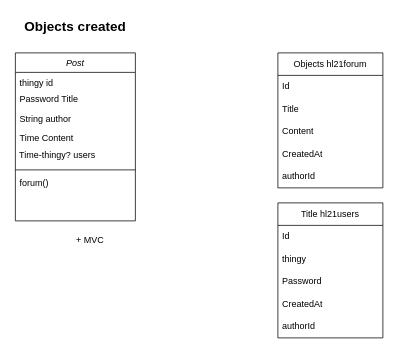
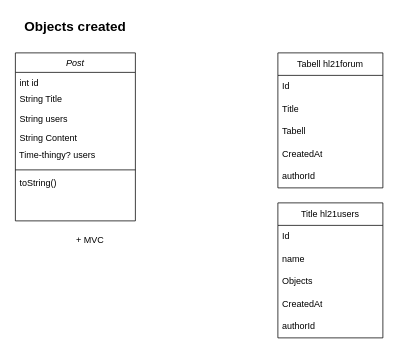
(330, 64) -> (330, 64)
(39, 83) -> (31, 83)
(51, 99) -> (45, 99)
(51, 119) -> (49, 119)
(300, 132) -> (295, 132)
(49, 138) -> (54, 138)
(37, 183) -> (44, 183)
(296, 259) -> (292, 259)
(303, 282) -> (300, 282)
